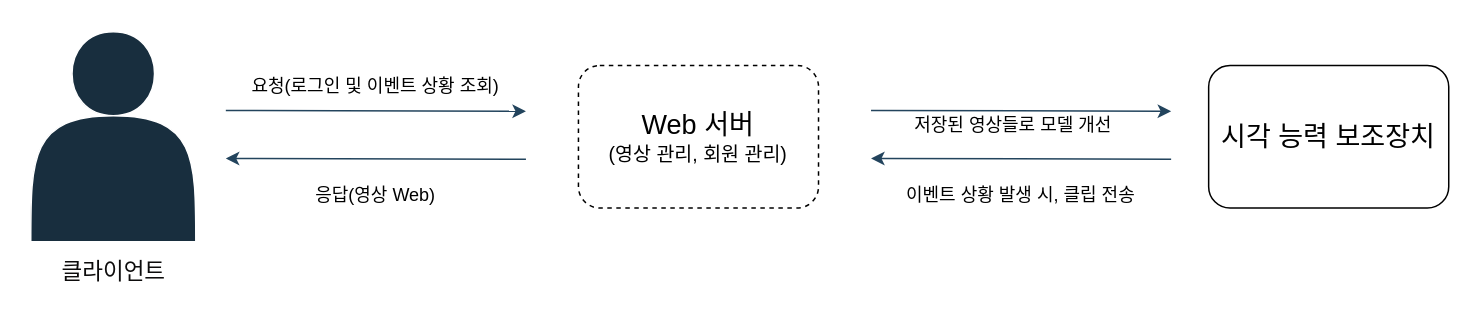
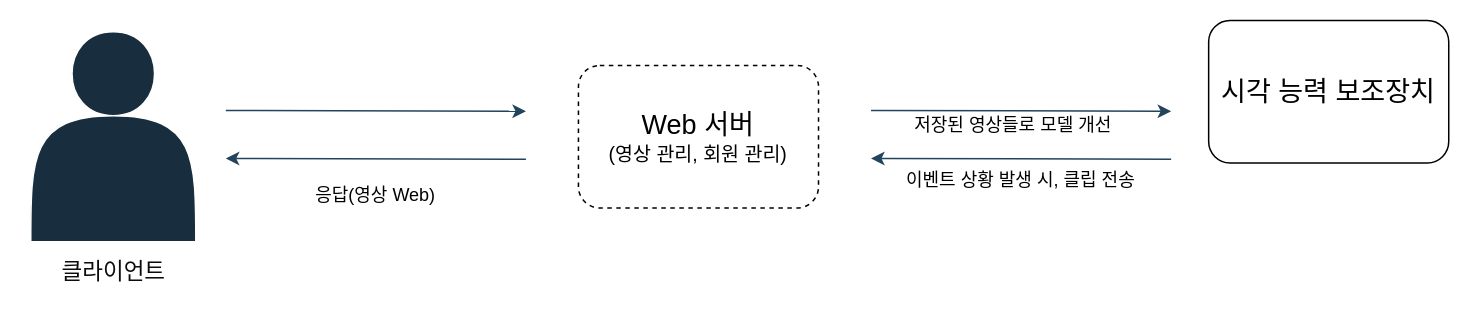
(376, 86) -> none
(1328, 137) -> (1328, 92)
(1021, 196) -> (1021, 181)
